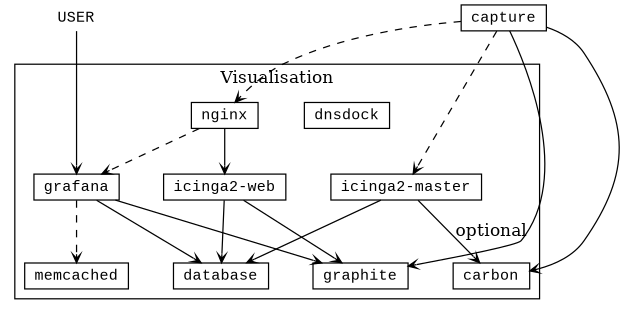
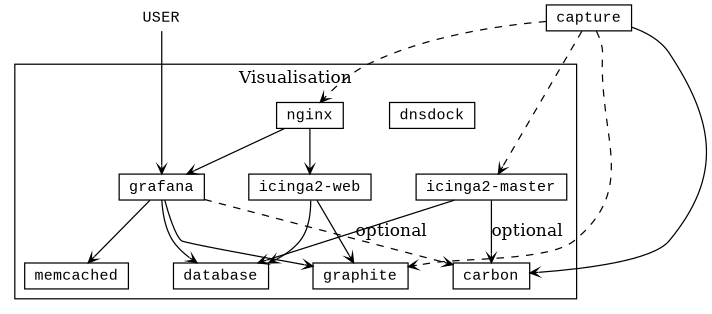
(154, 149) -> (240, 149)
(77, 227) -> (122, 228)
(529, 227) -> (595, 218)
none -> (324, 231)
